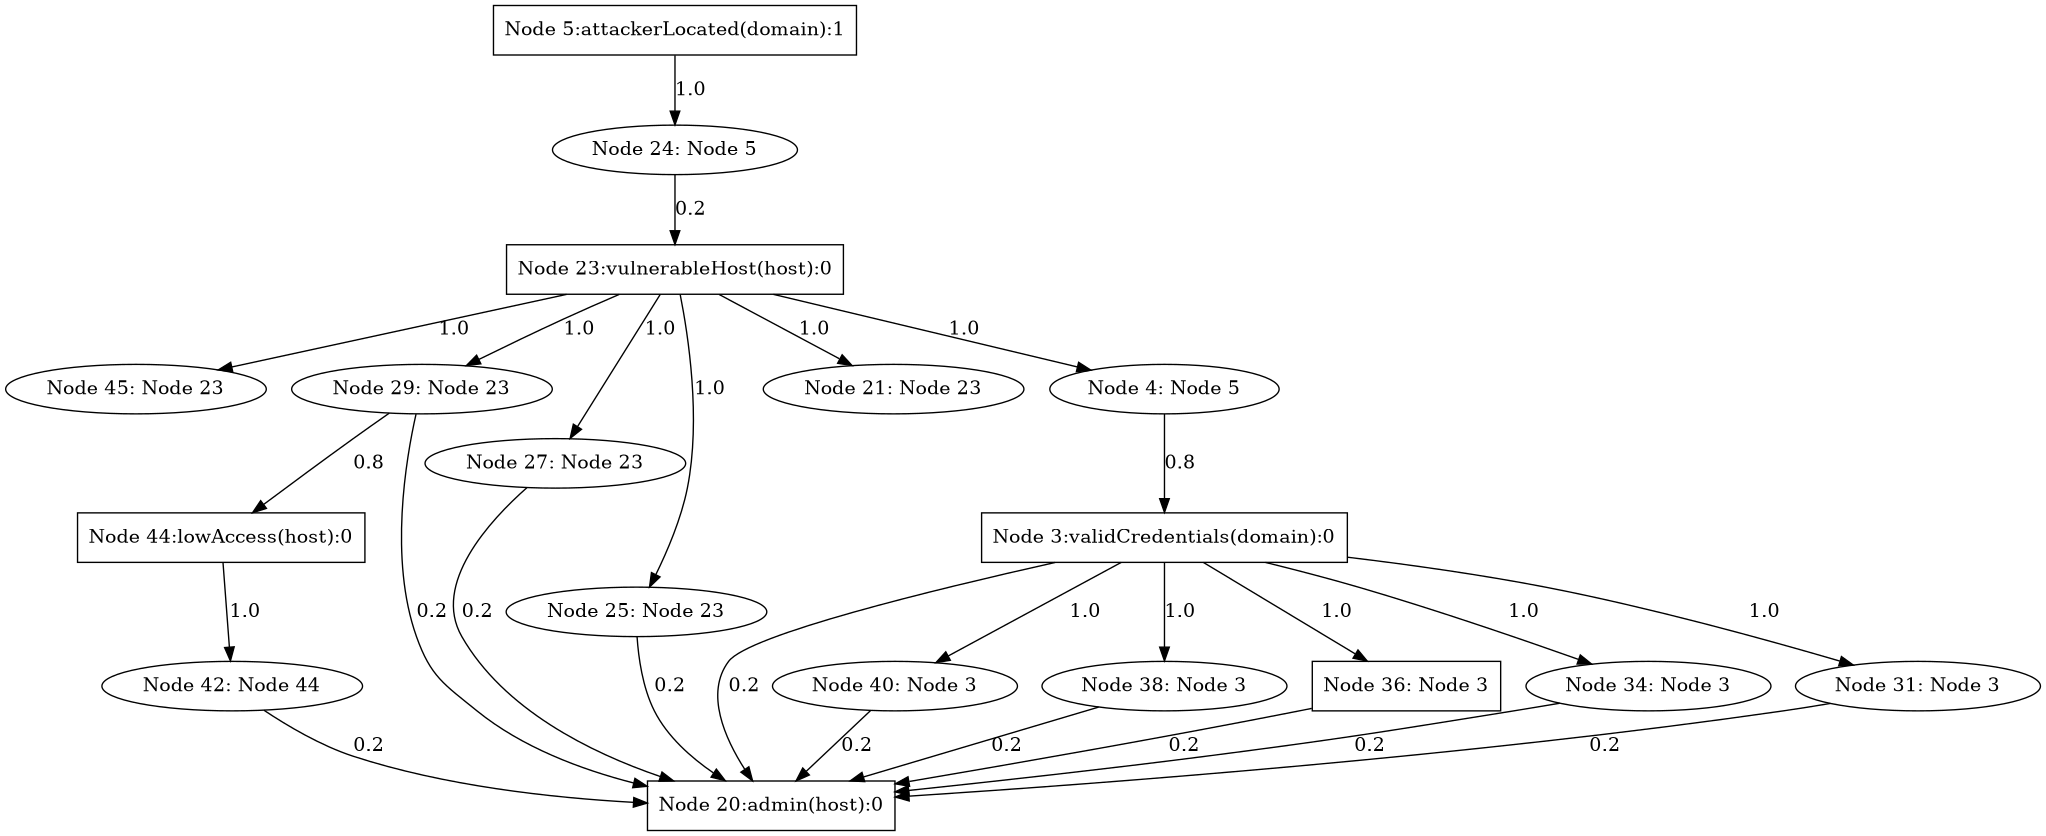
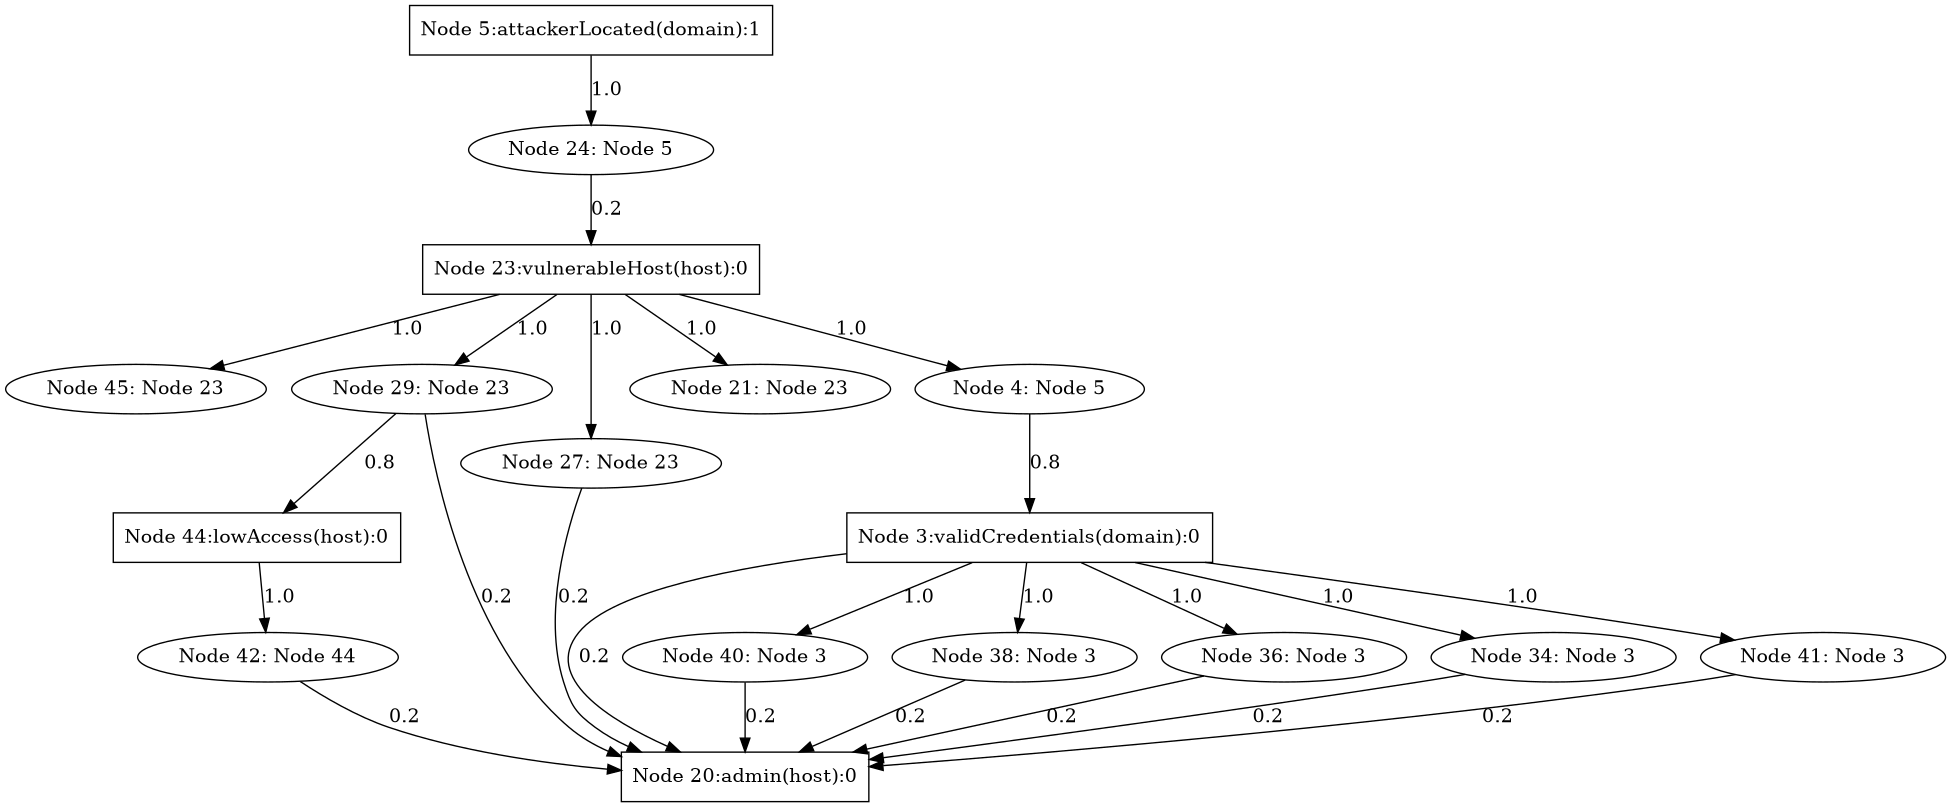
(636, 612) -> none
(1406, 686) -> (1284, 657)
(1918, 686) -> (1823, 657)
